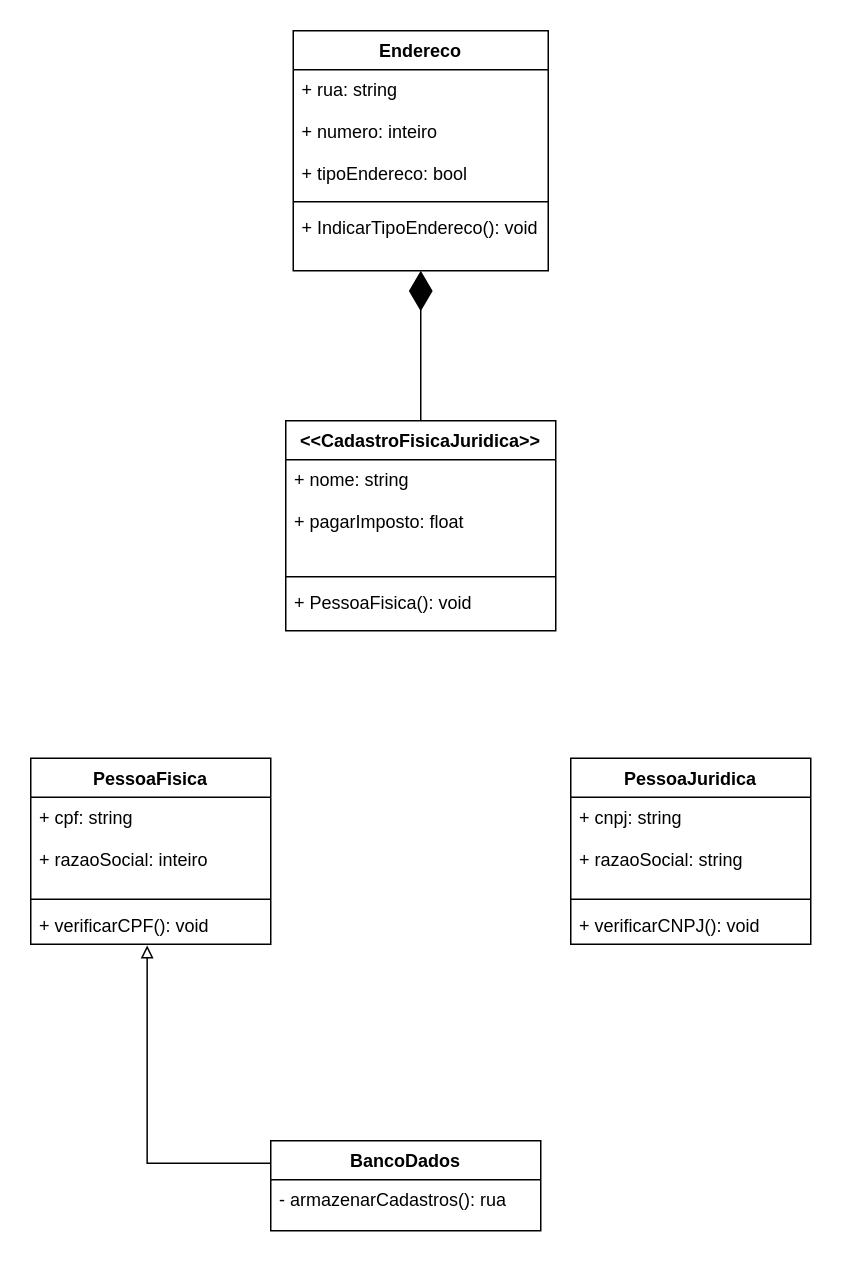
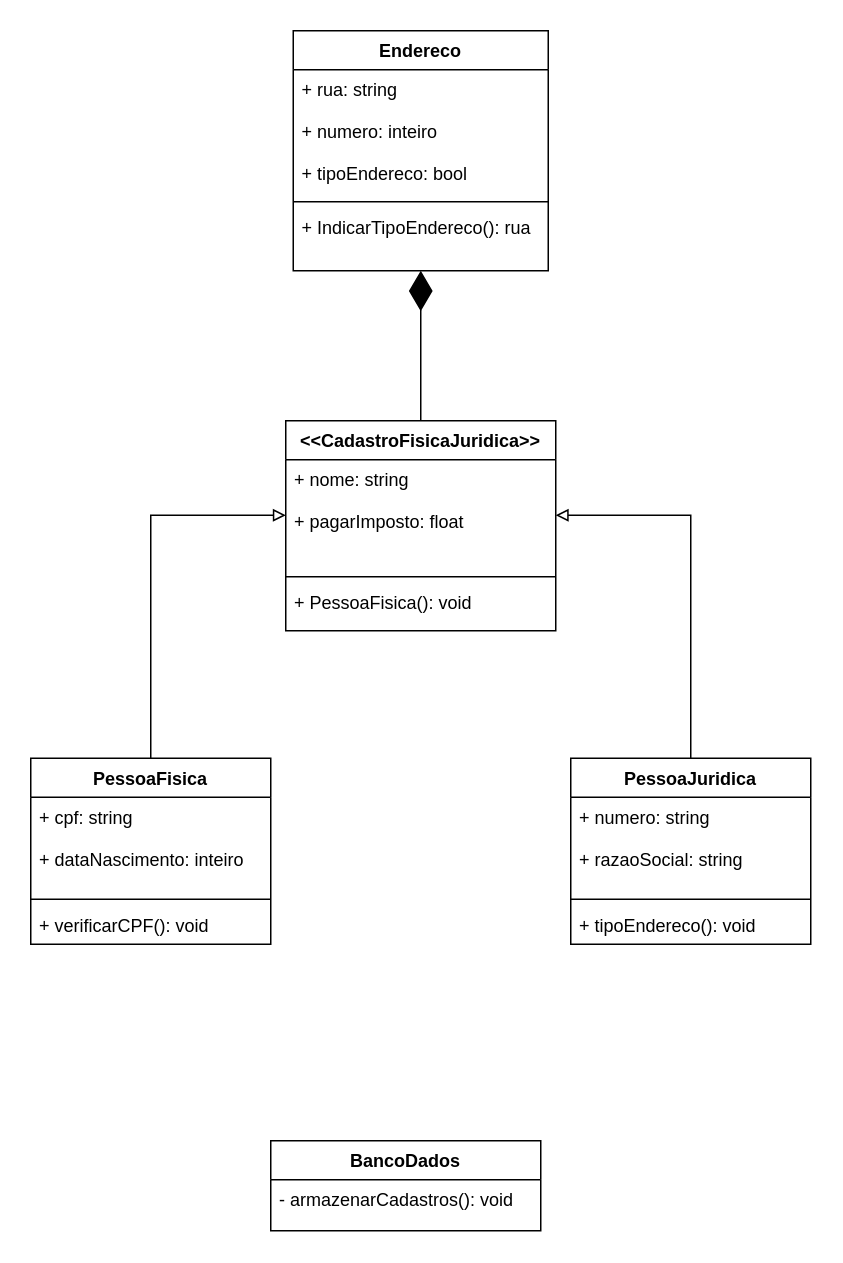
(434, 228) -> (431, 228)
none -> (151, 576)
none -> (691, 576)
(95, 818) -> (95, 818)
(640, 818) -> (650, 818)
(681, 926) -> (678, 926)
(147, 1120) -> none
(408, 1200) -> (411, 1200)
